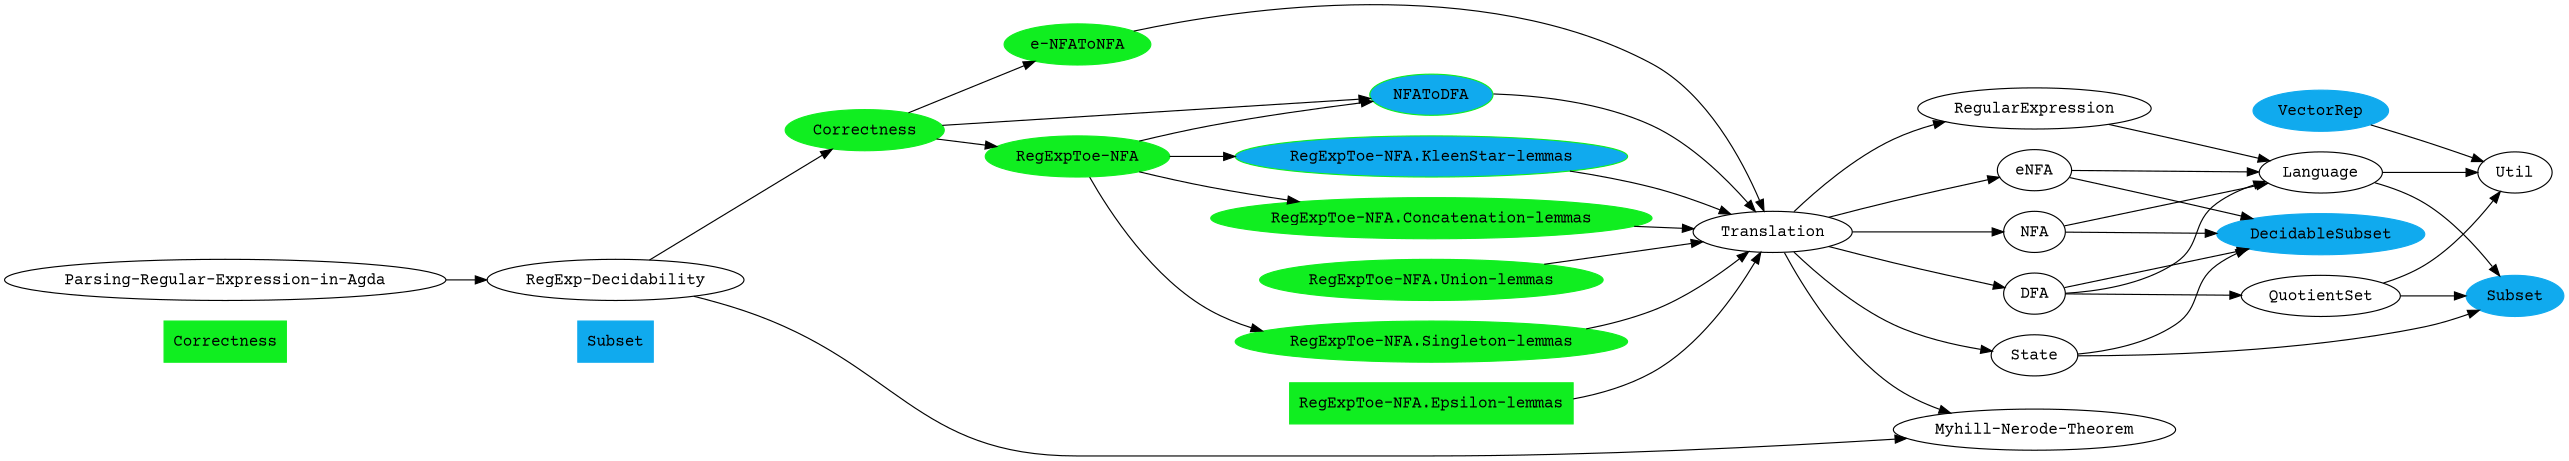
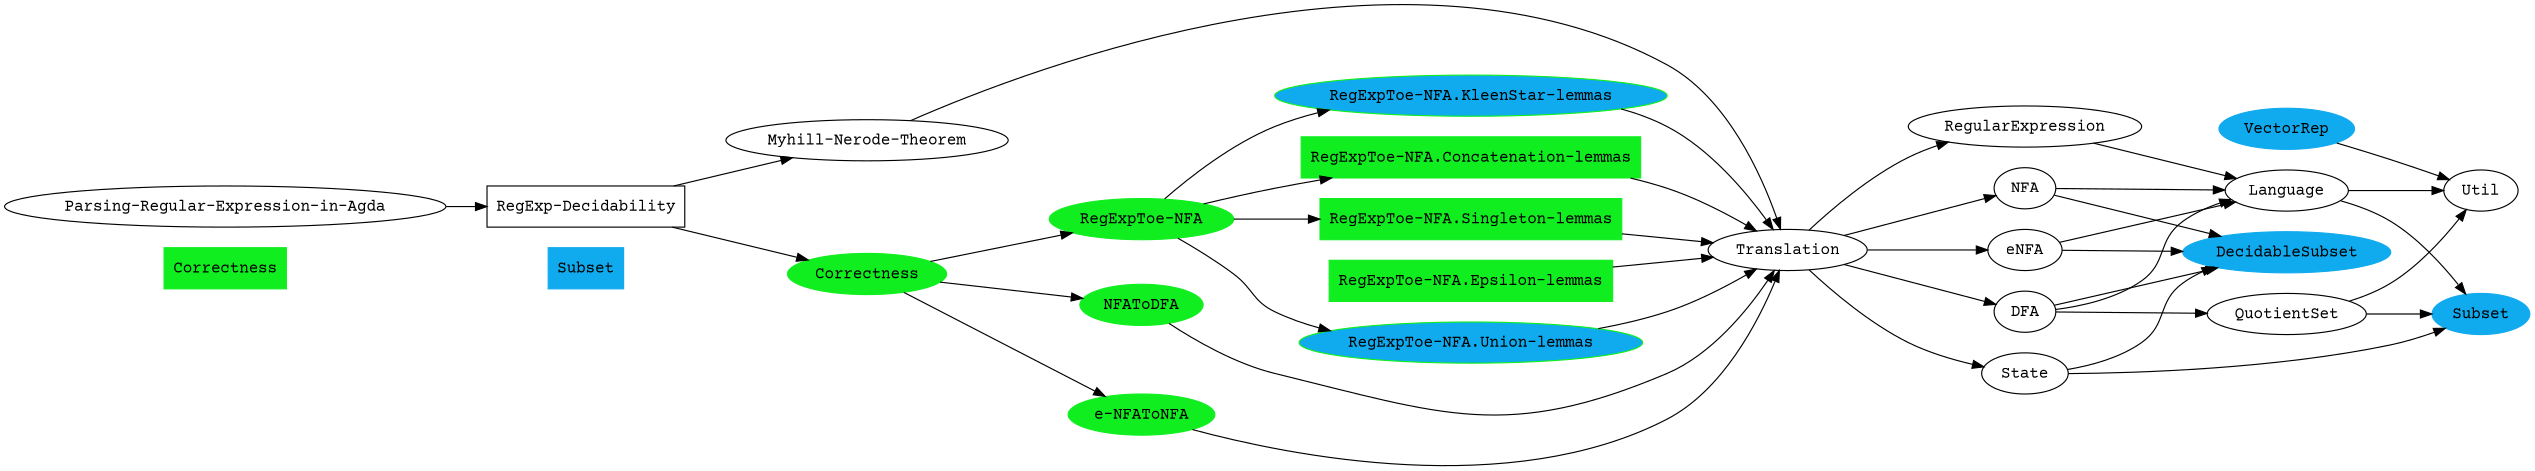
(1431, 95) -> (1142, 305)
(1250, 119) -> (1247, 287)
(1431, 218) -> (1471, 157)
(616, 280) -> (586, 207)
(1431, 280) -> (1471, 343)
(1431, 342) -> (1471, 219)
(1848, 345) -> (1381, 6)
